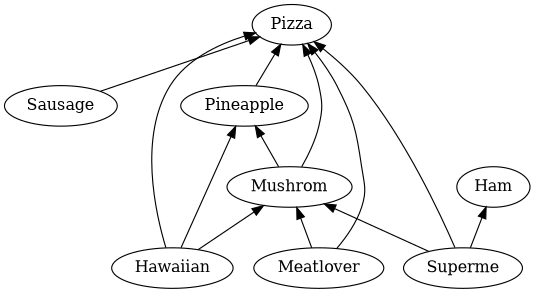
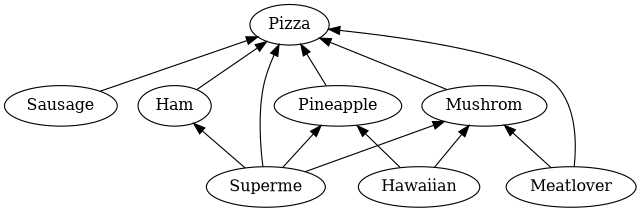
(156, 121) -> (227, 69)
(270, 151) -> (298, 151)
